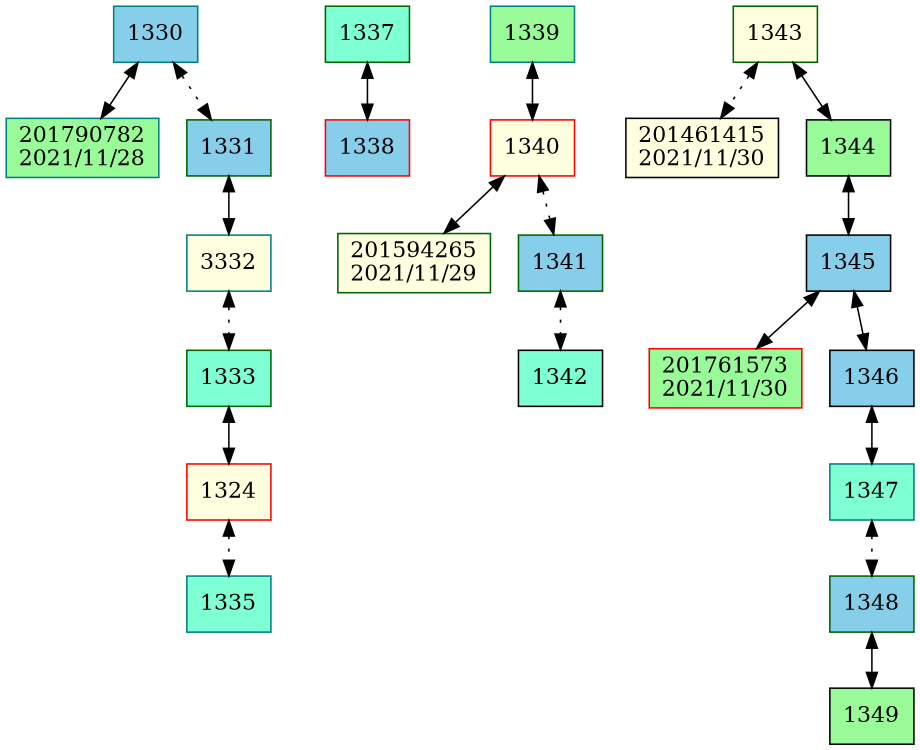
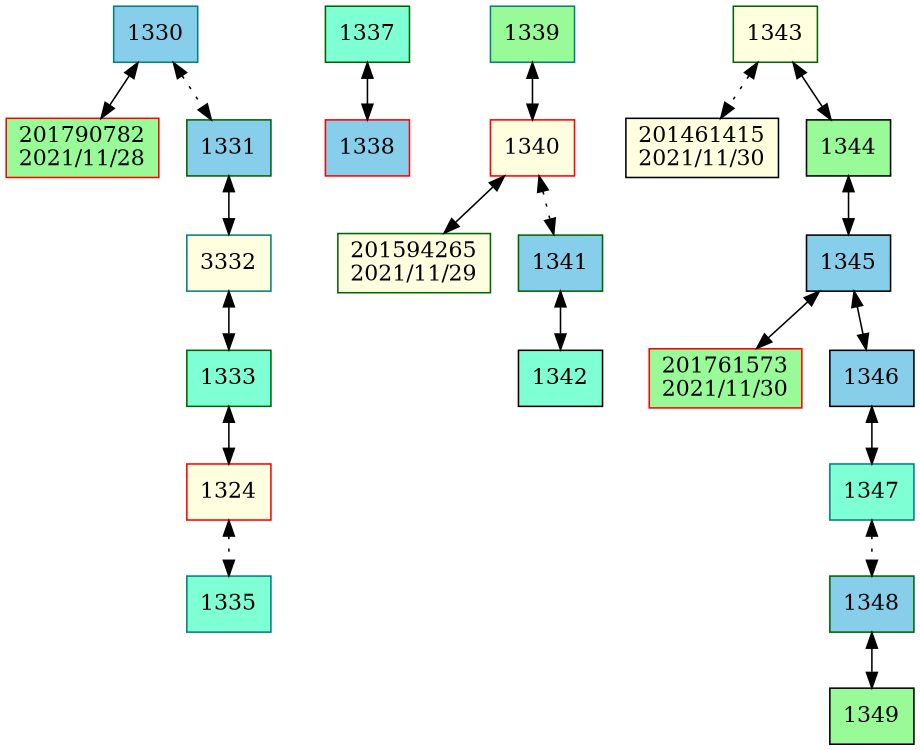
(83, 148) -> (83, 148)
(229, 320) -> (229, 320)
(560, 320) -> (560, 320)
